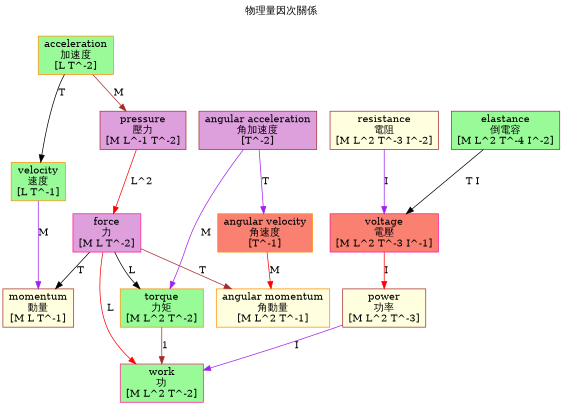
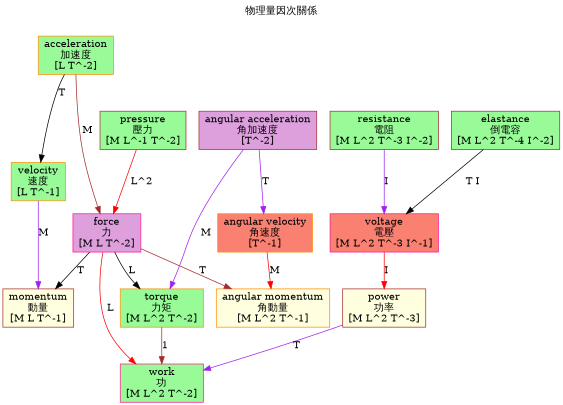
(107, 90) -> (81, 142)
(143, 130) -> (143, 130)
(384, 130) -> (384, 130)
(297, 346) -> (297, 346)
